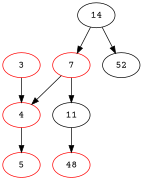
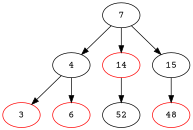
(96, 15) -> (121, 65)
(85, 37) -> (121, 37)
(71, 65) -> (121, 15)
(21, 87) -> (49, 88)
(21, 115) -> (71, 65)
(71, 115) -> (171, 65)
(21, 165) -> (71, 115)
